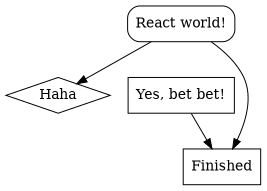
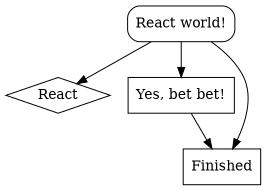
none -> (181, 55)
(58, 95) -> (58, 95)
